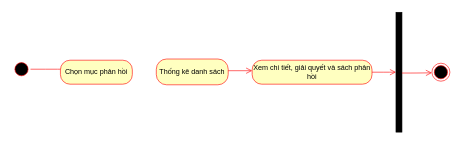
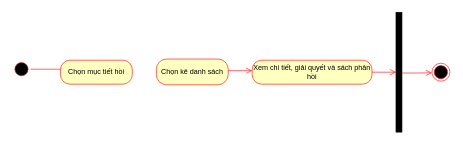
(96, 72) -> (96, 72)
(192, 72) -> (192, 72)
